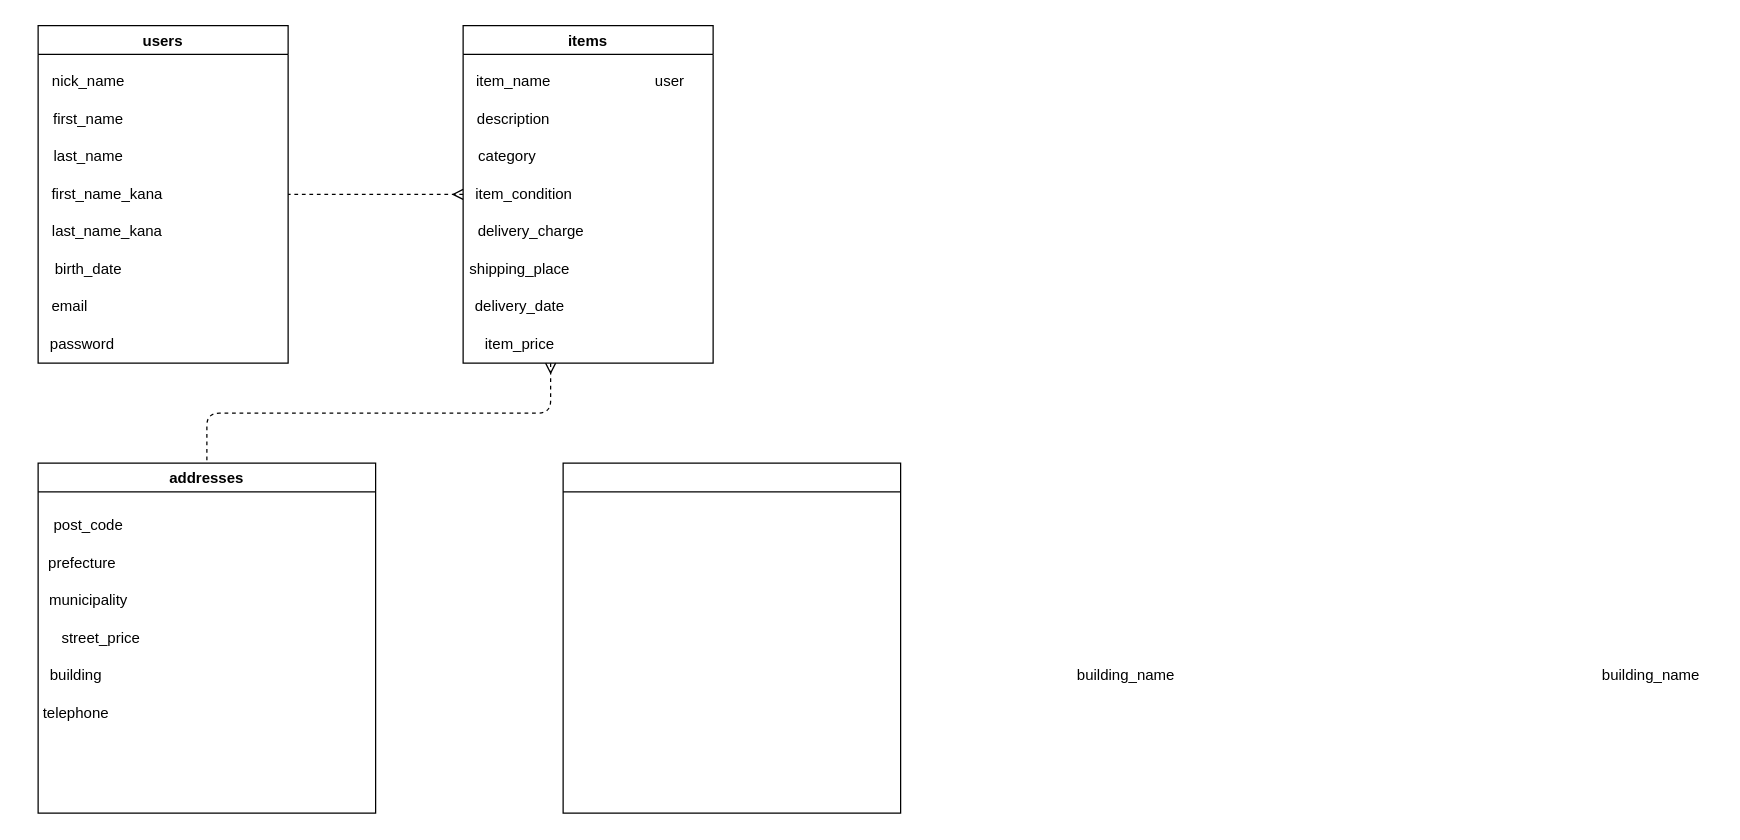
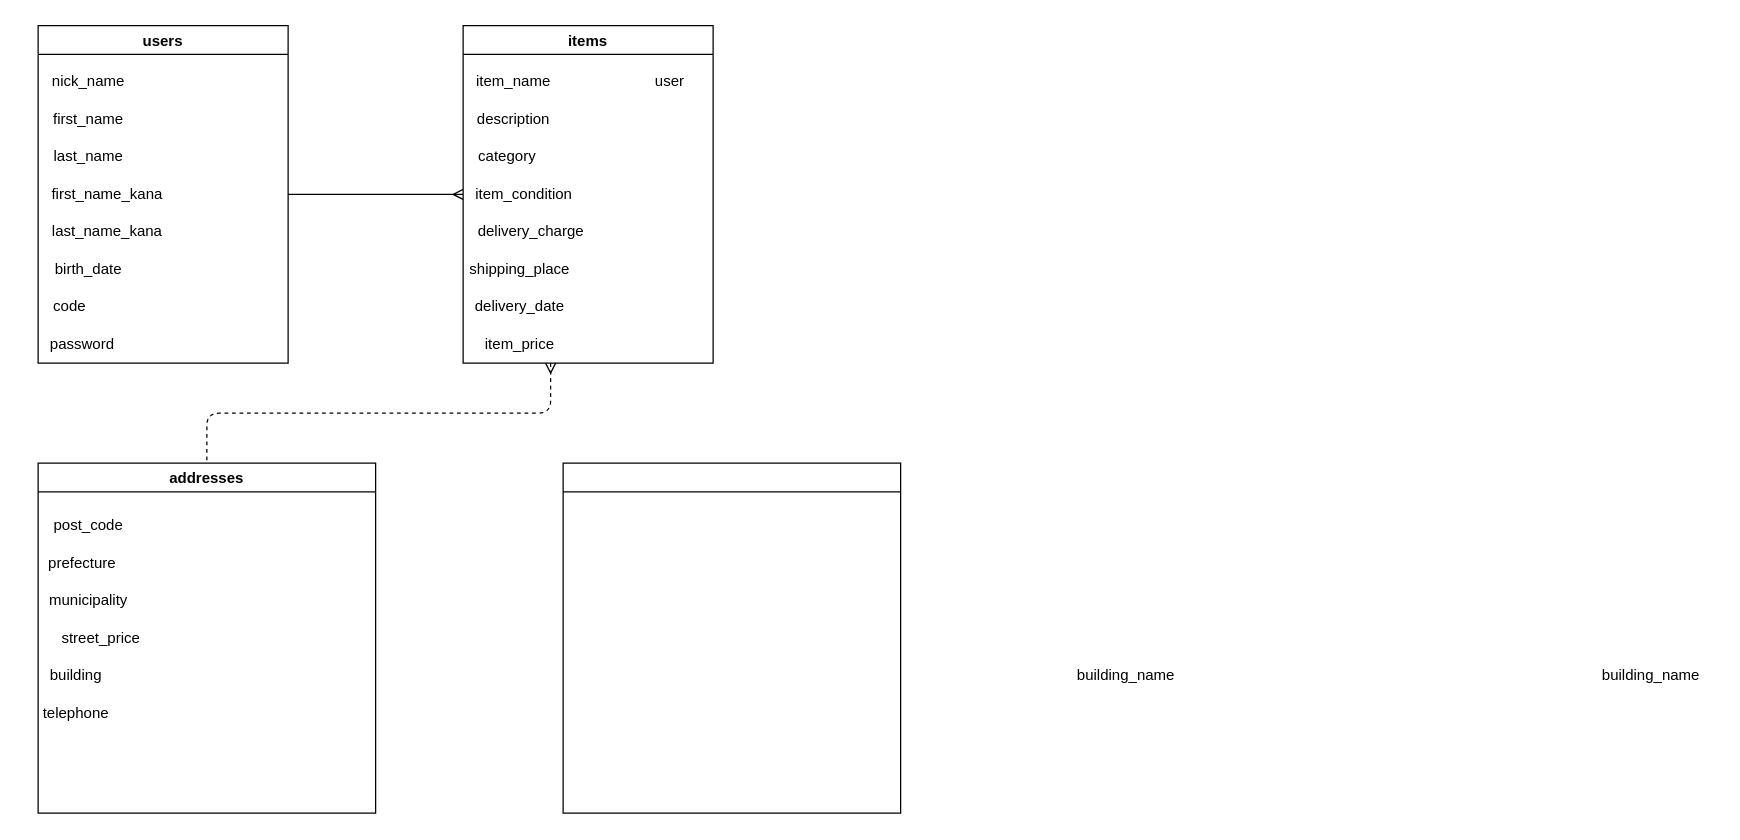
(376, 194) -> (376, 194)
(70, 307) -> (70, 307)
